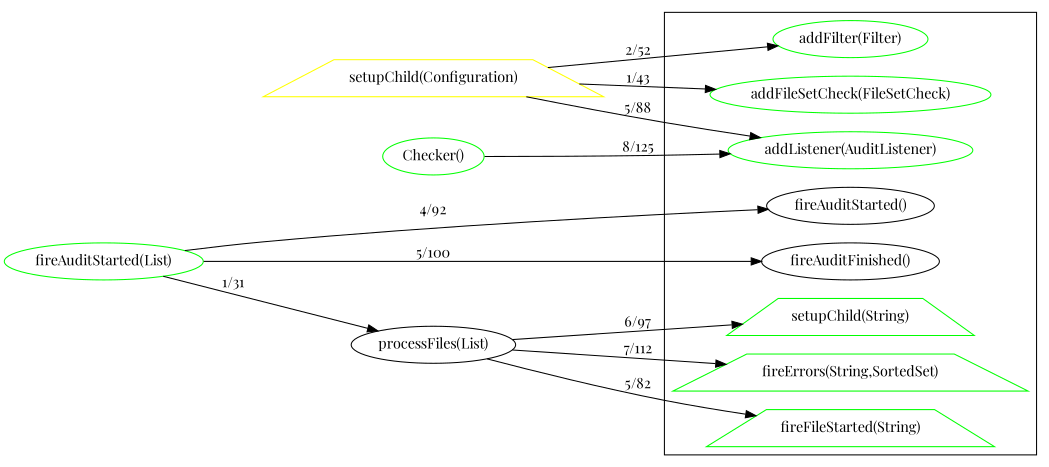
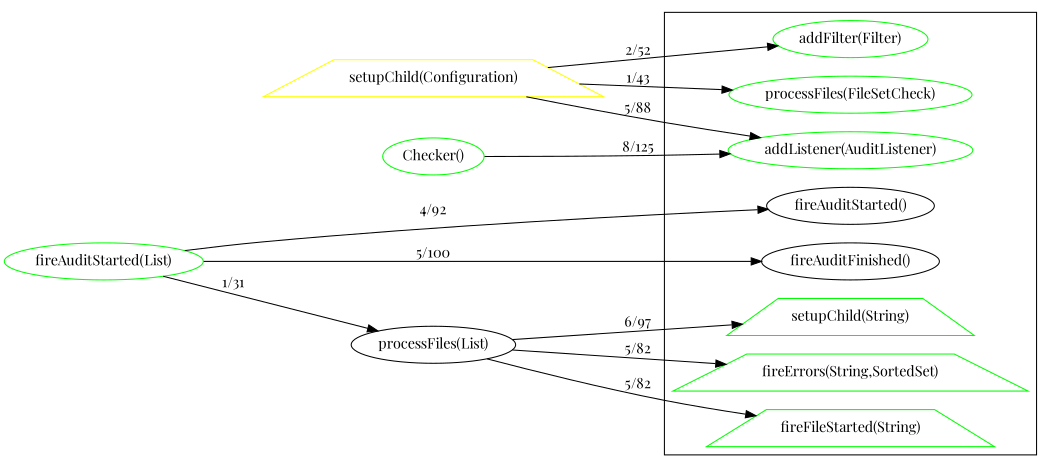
(850, 95) -> (850, 95)
(638, 349) -> (638, 349)
